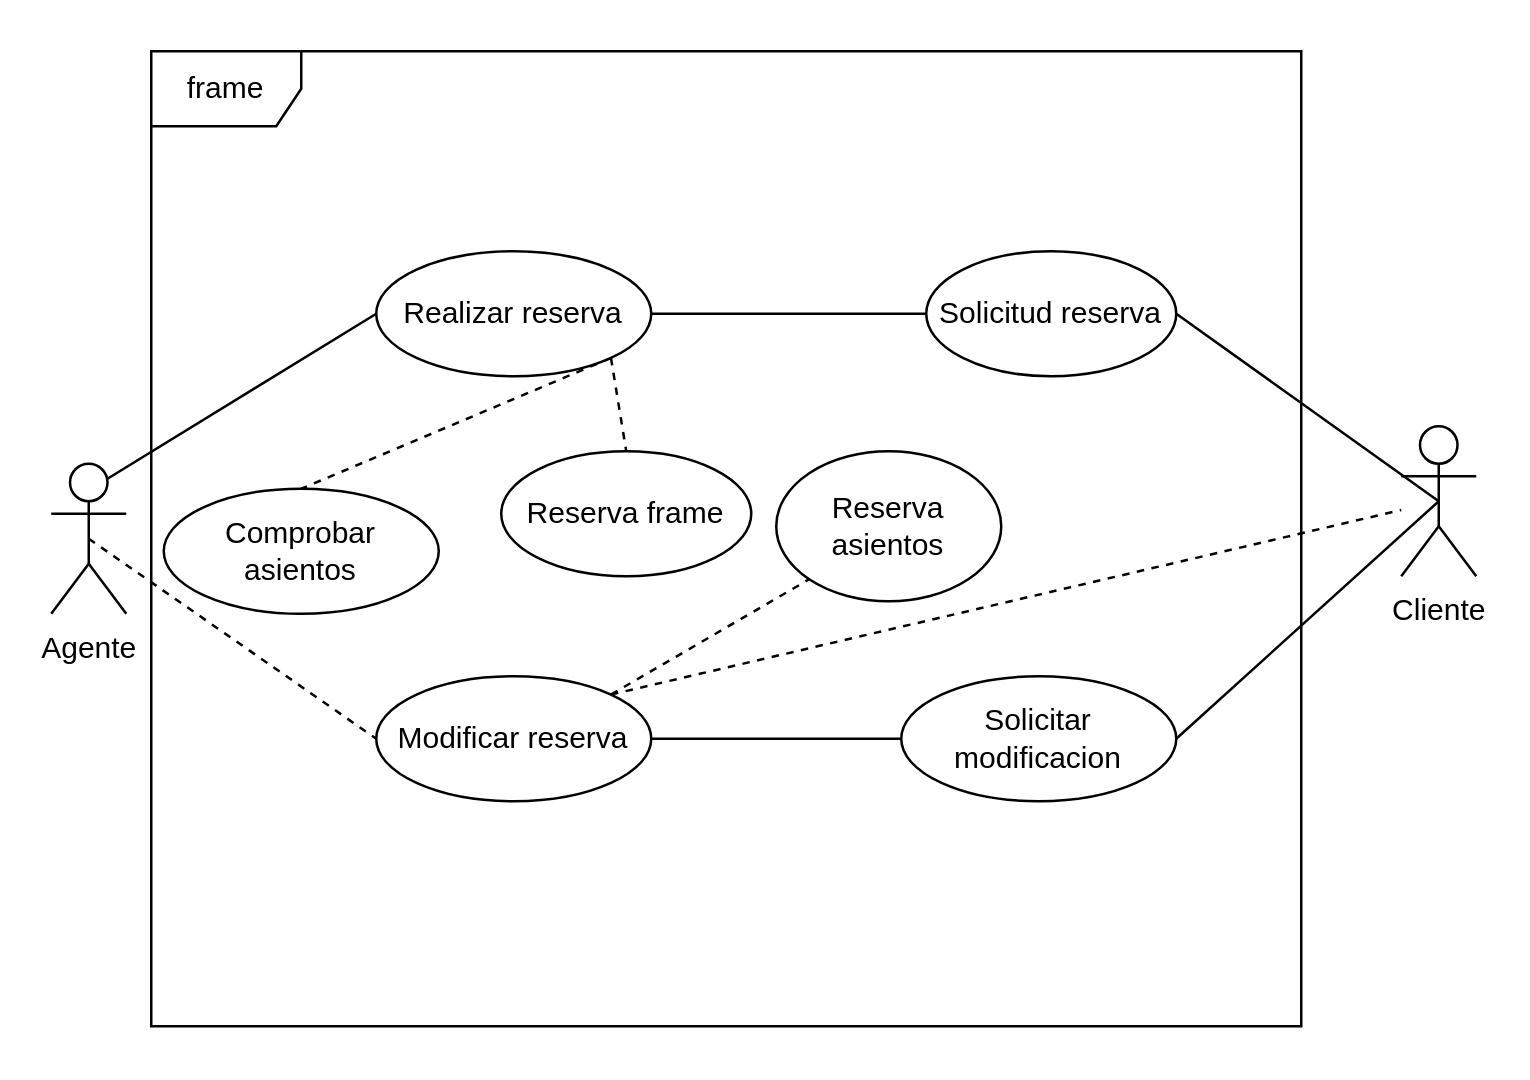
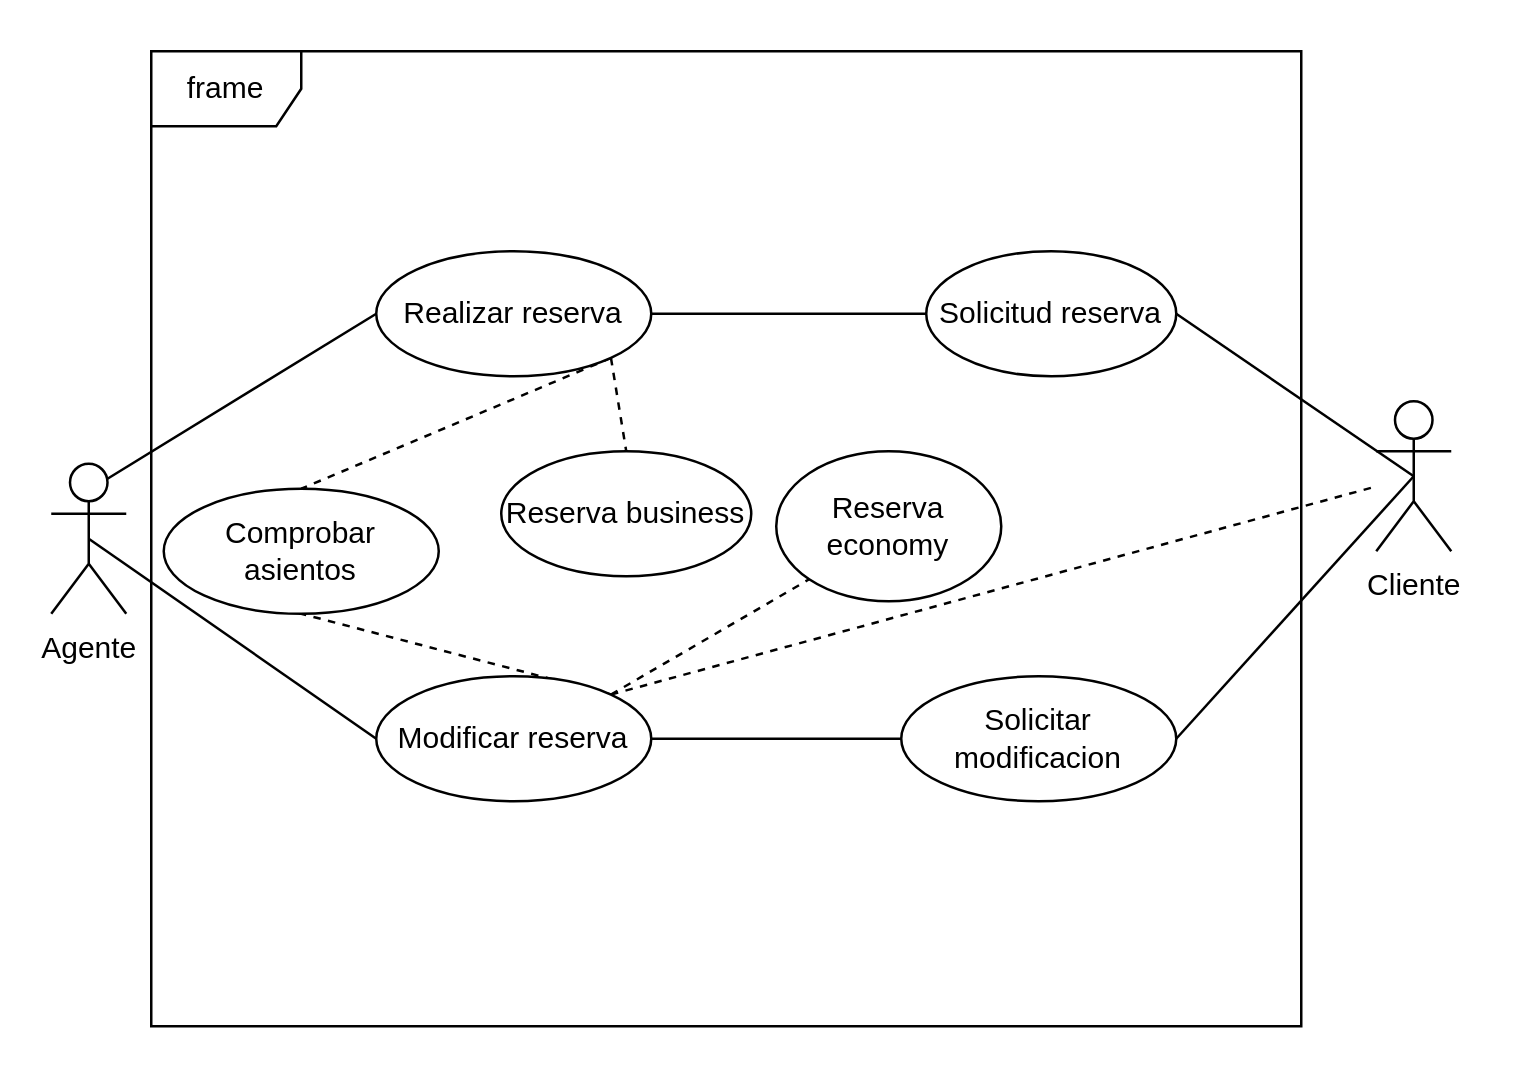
(1439, 501) -> (1414, 476)
(626, 514) -> (626, 514)
(889, 526) -> (889, 526)
none -> (420, 645)
(265, 661) -> (265, 661)
